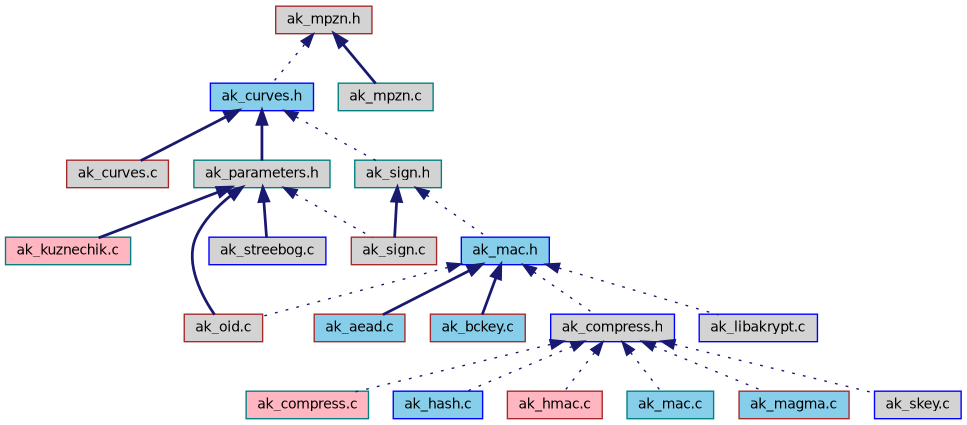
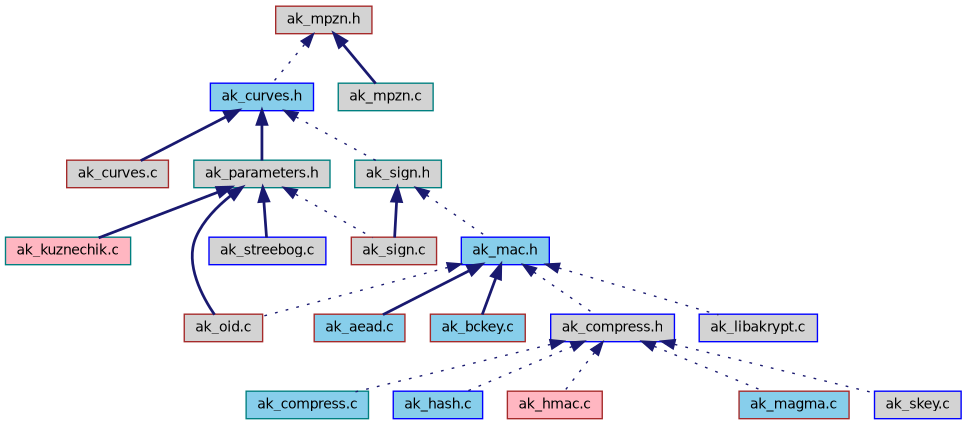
(307, 405) -> (307, 405)
(670, 405) -> none
